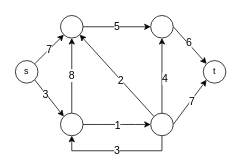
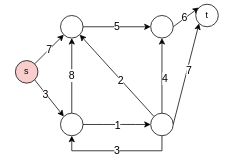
(27, 72) -> (27, 72)
(214, 72) -> (207, 15)
